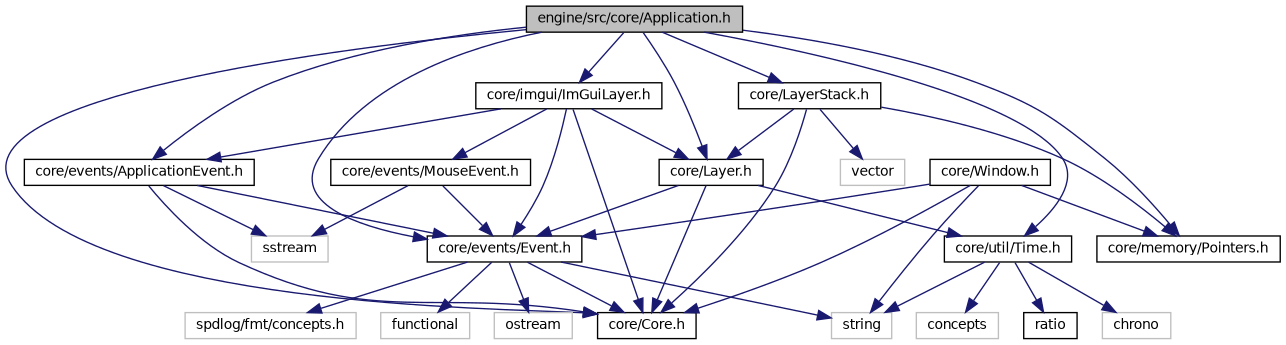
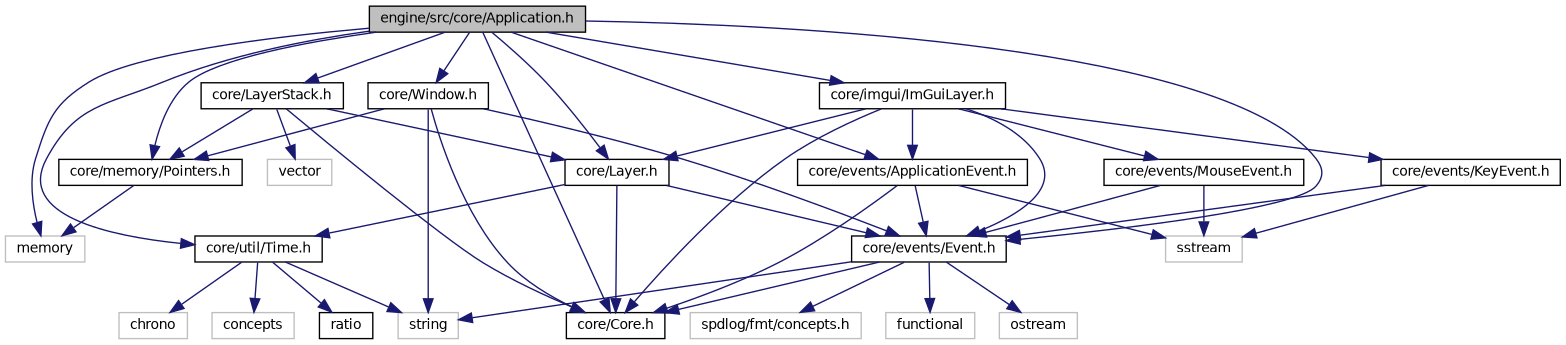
none -> (457, 52)
none -> (1471, 172)
none -> (45, 249)
